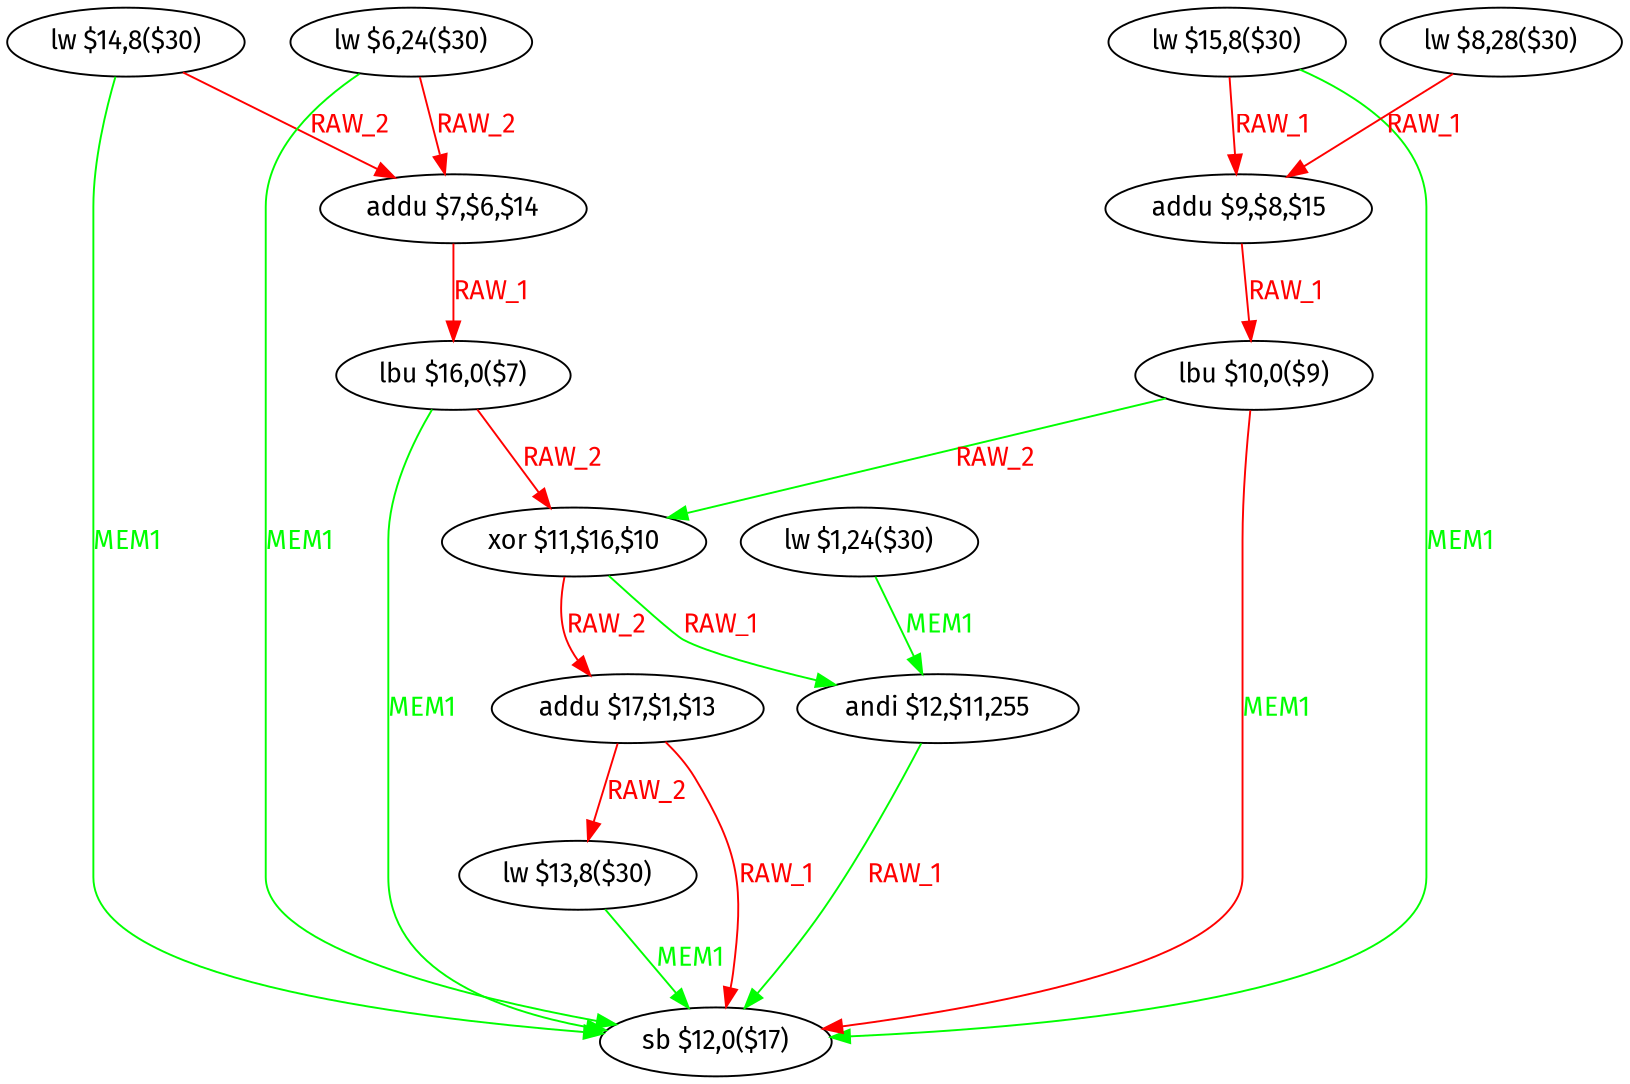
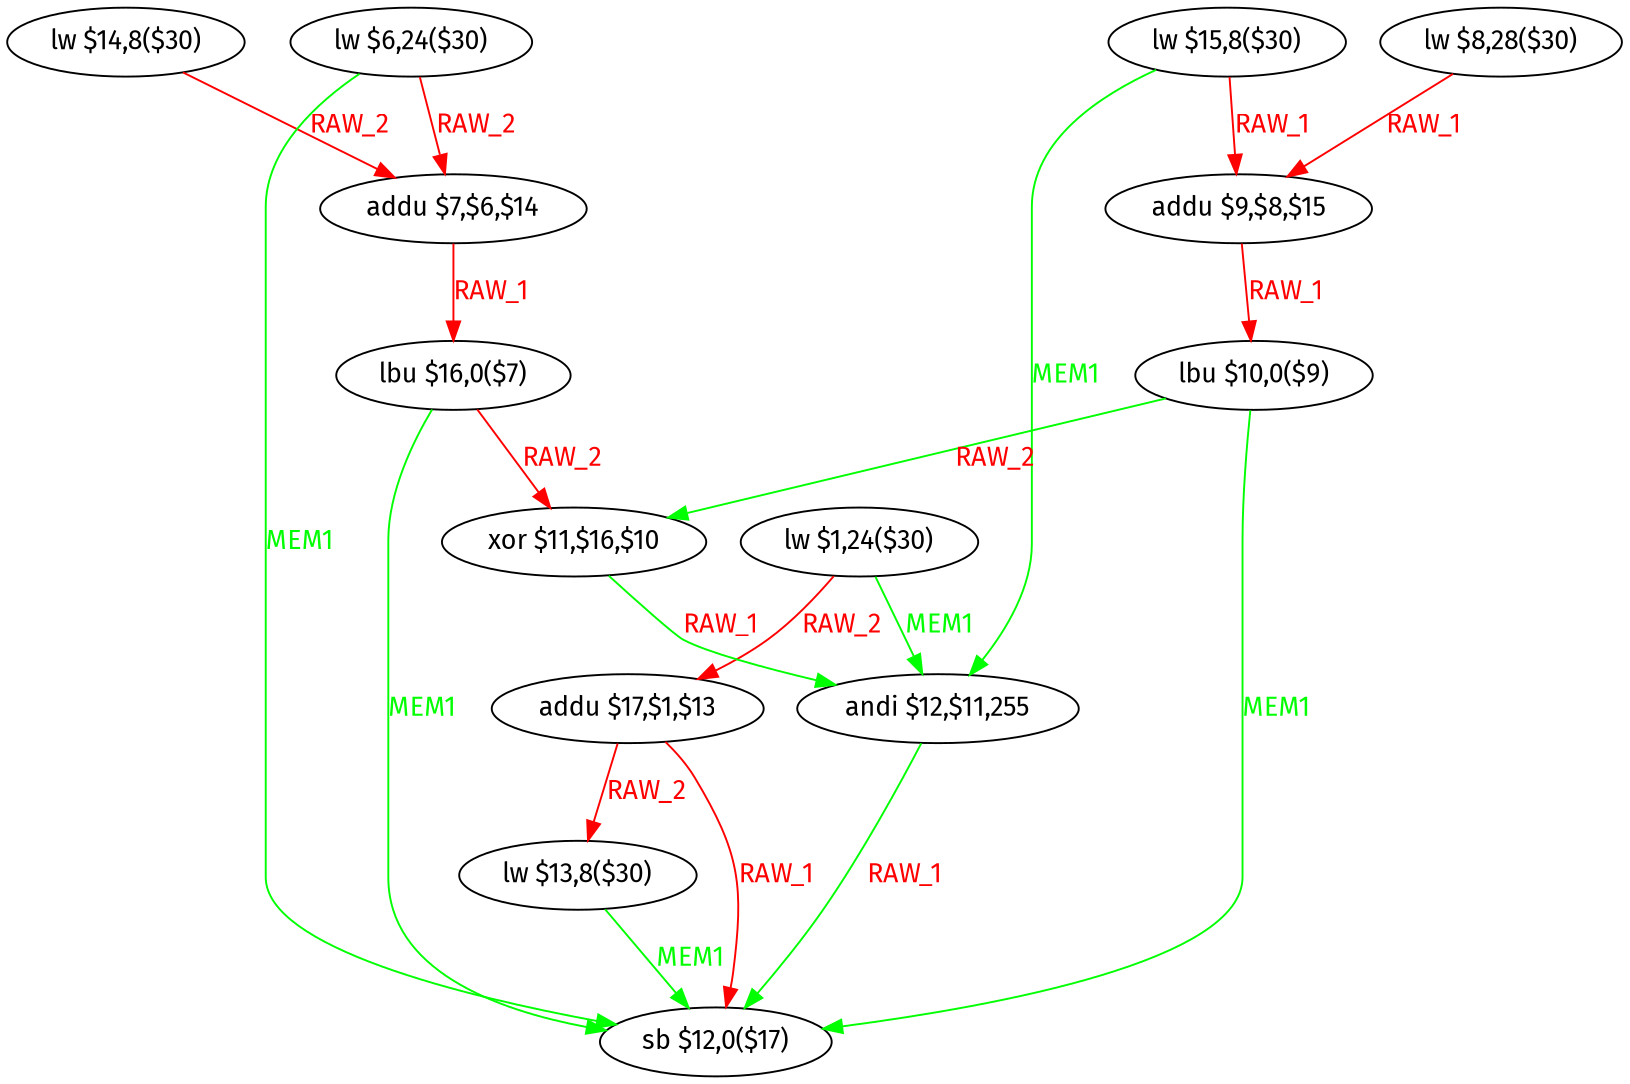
(562, 620) -> (780, 630)
(93, 744) -> none
(1426, 755) -> (1032, 342)
(1243, 866) -> (1243, 866)
